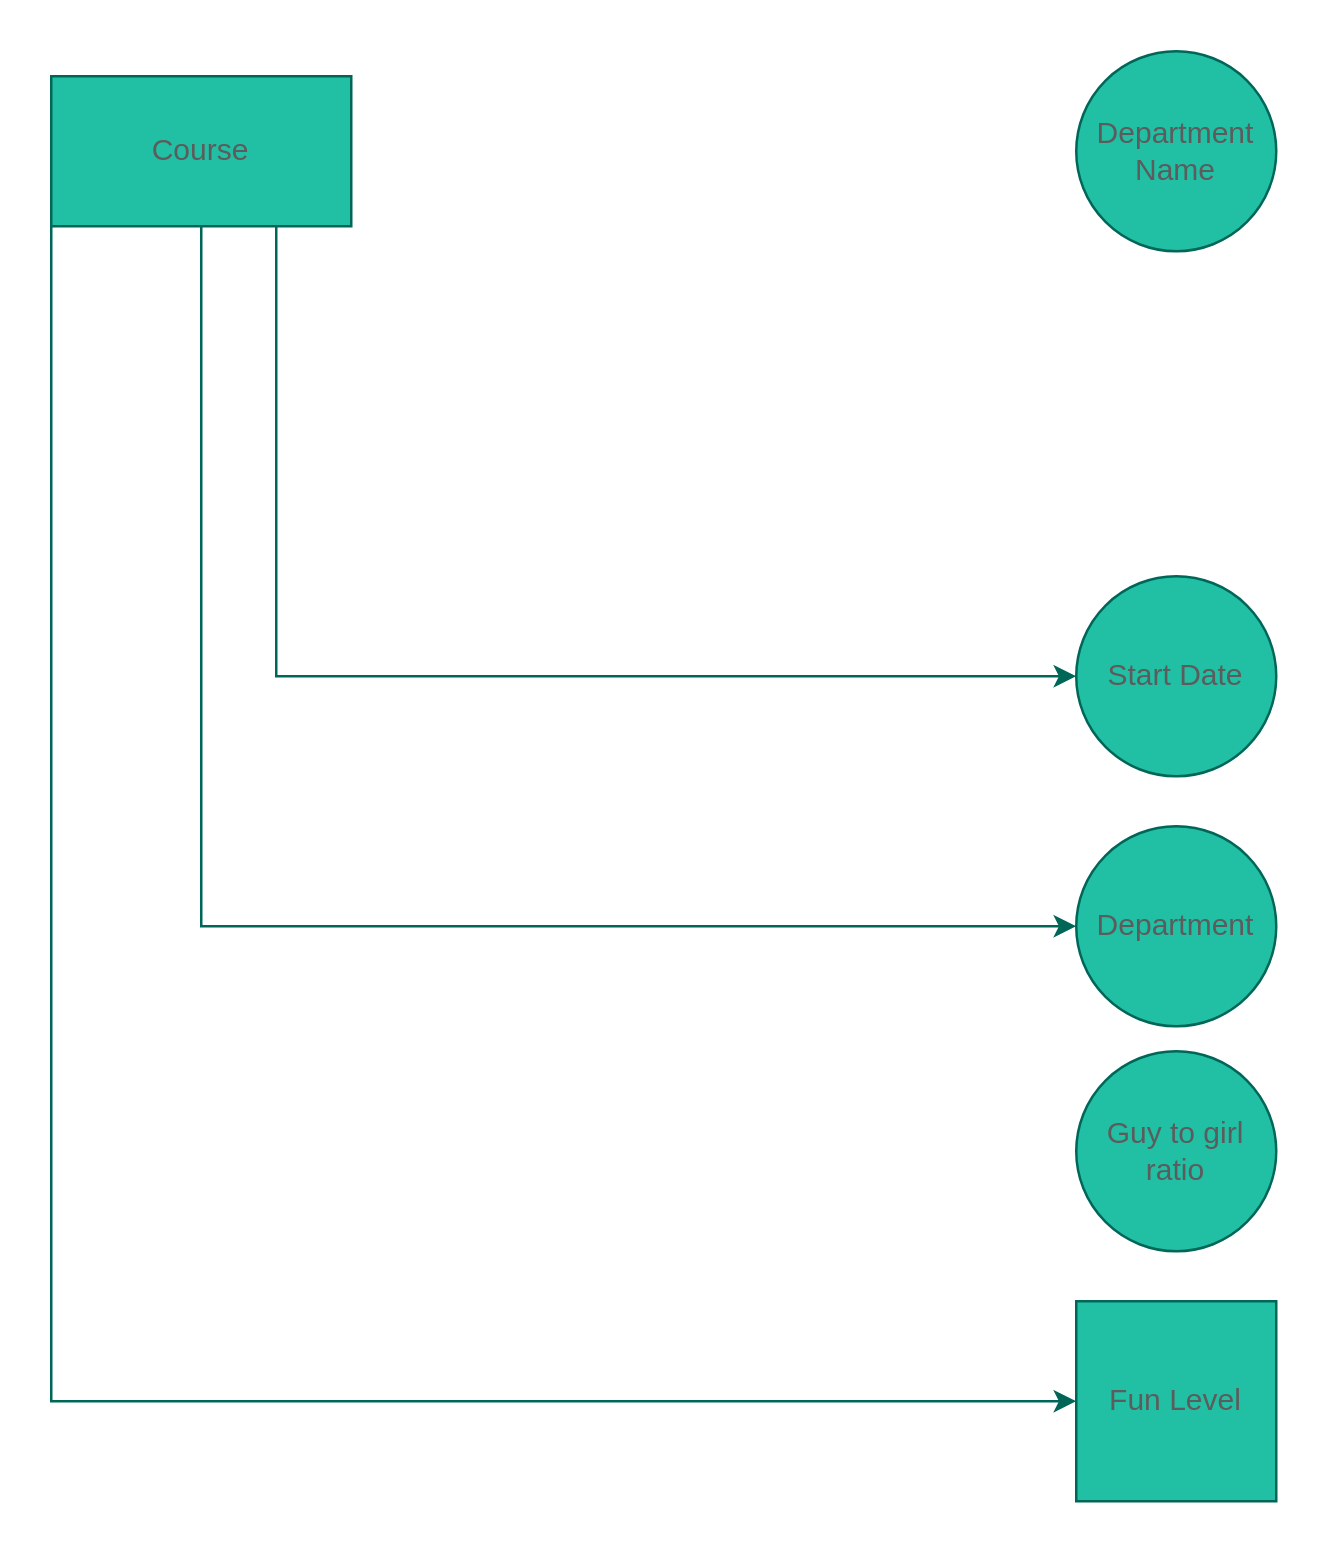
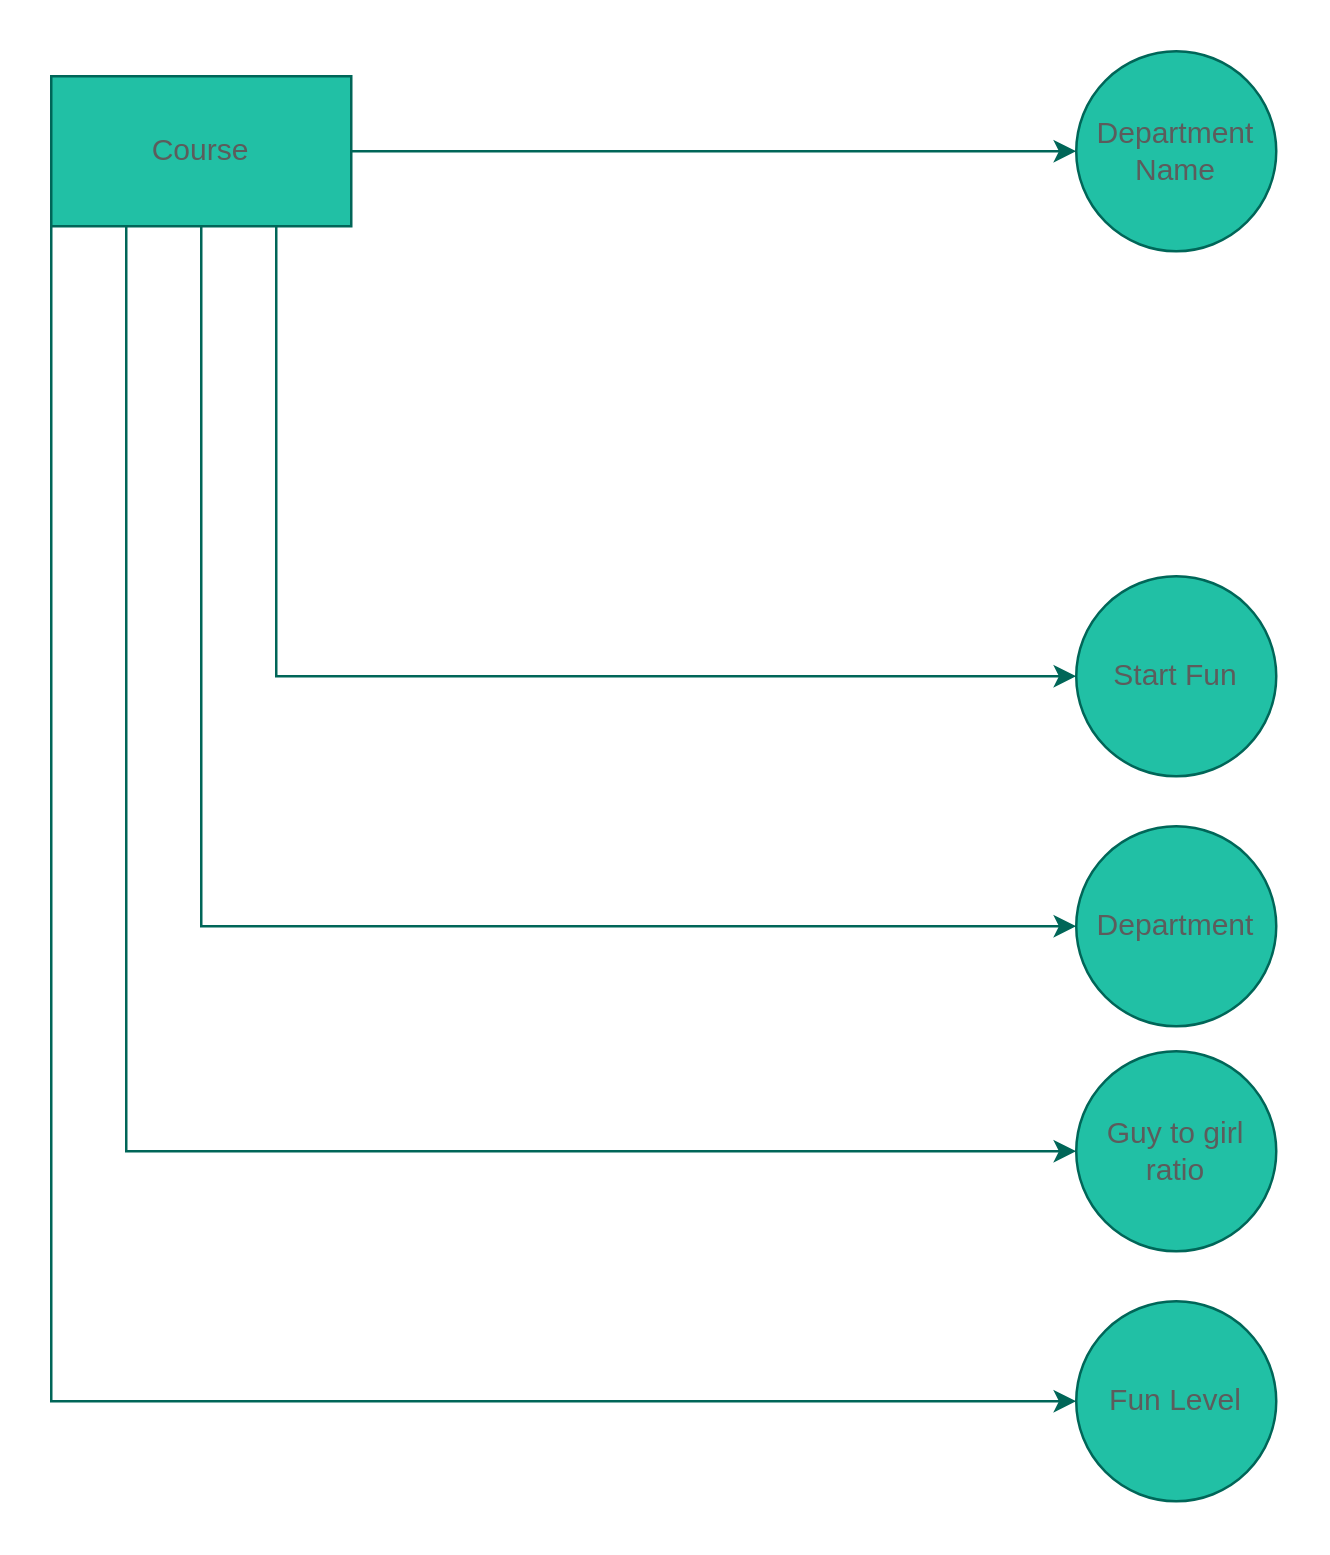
none -> (705, 151)
(1176, 676) -> (1176, 676)
none -> (130, 1151)
(1176, 1401) -> (1176, 1401)
